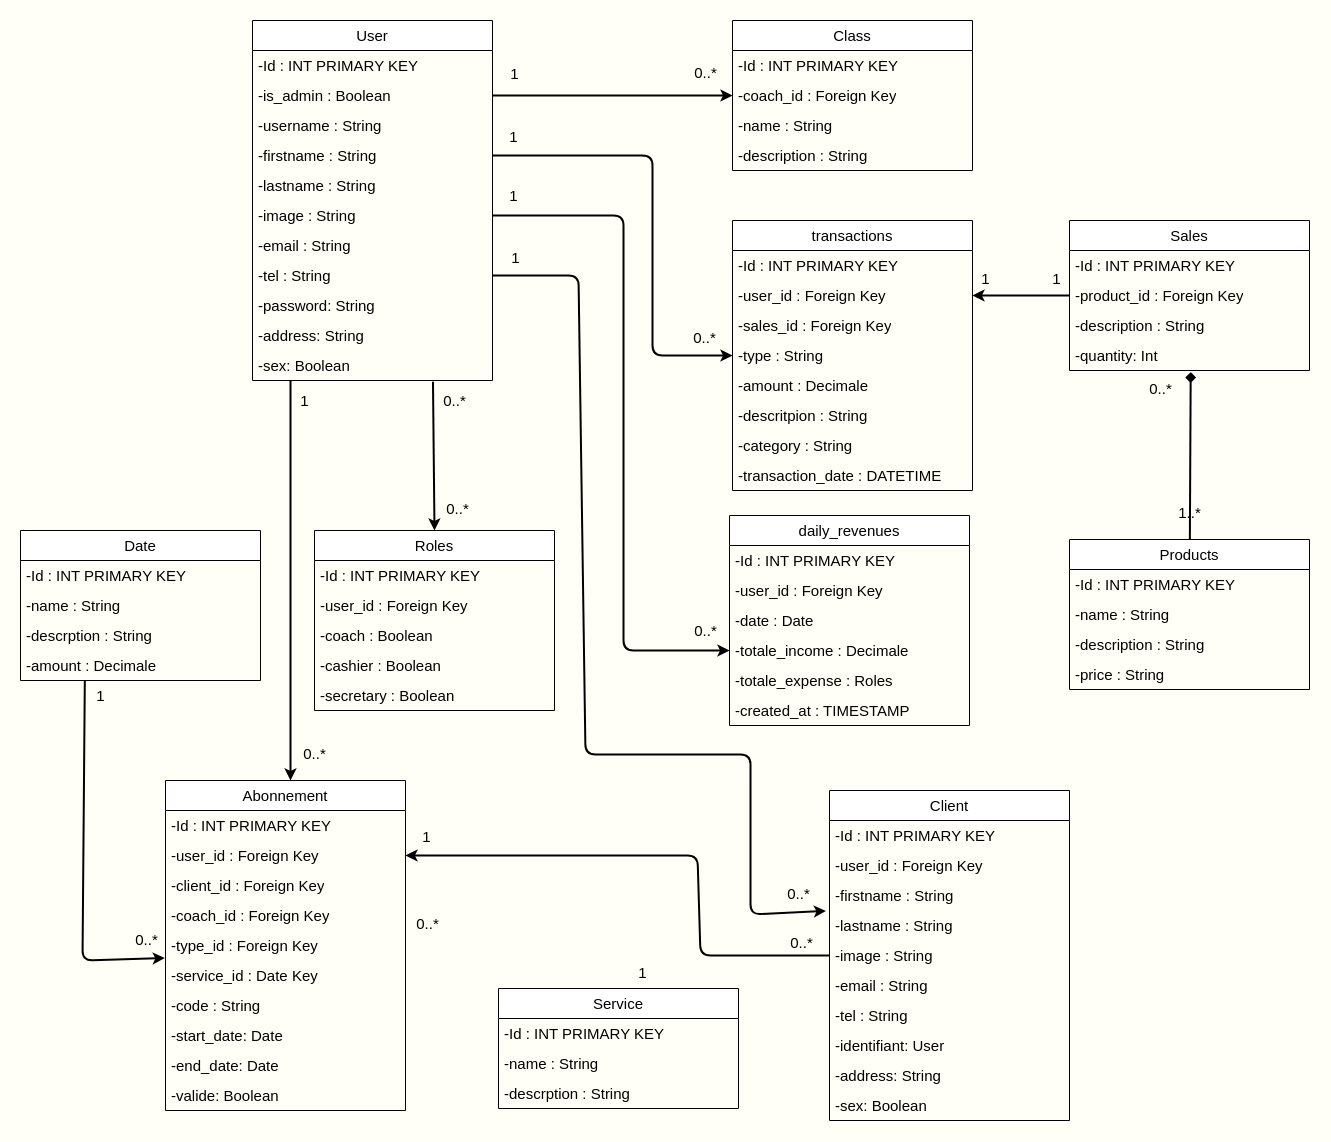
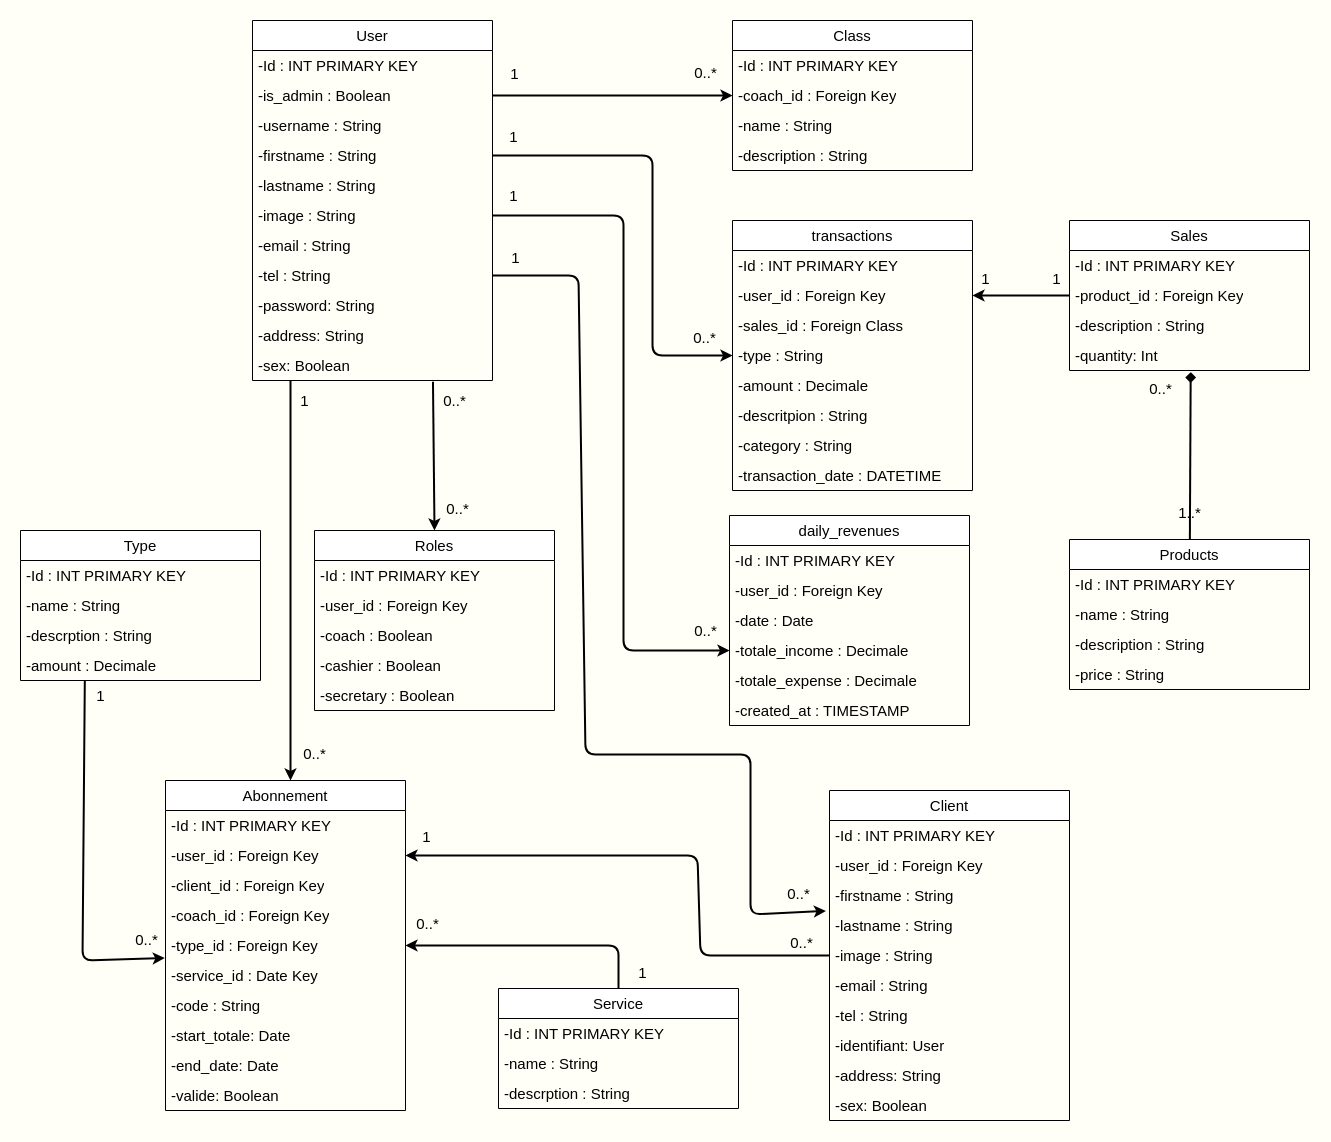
(821, 326) -> (828, 326)
(141, 546) -> (141, 546)
(824, 681) -> (835, 681)
none -> (533, 946)
(239, 1036) -> (245, 1036)
